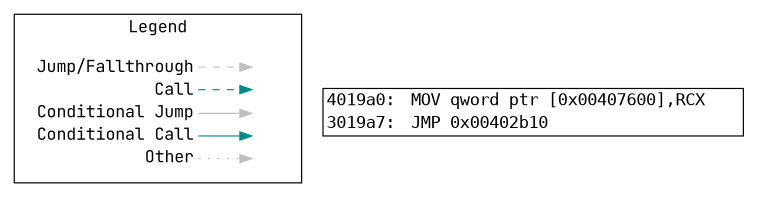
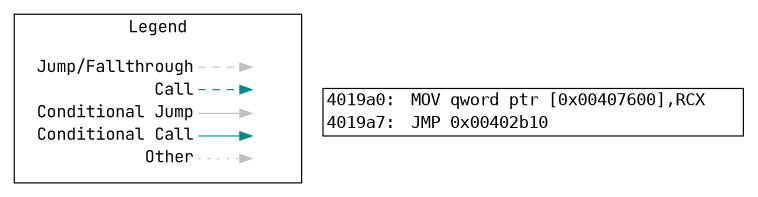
(366, 123) -> (366, 123)
